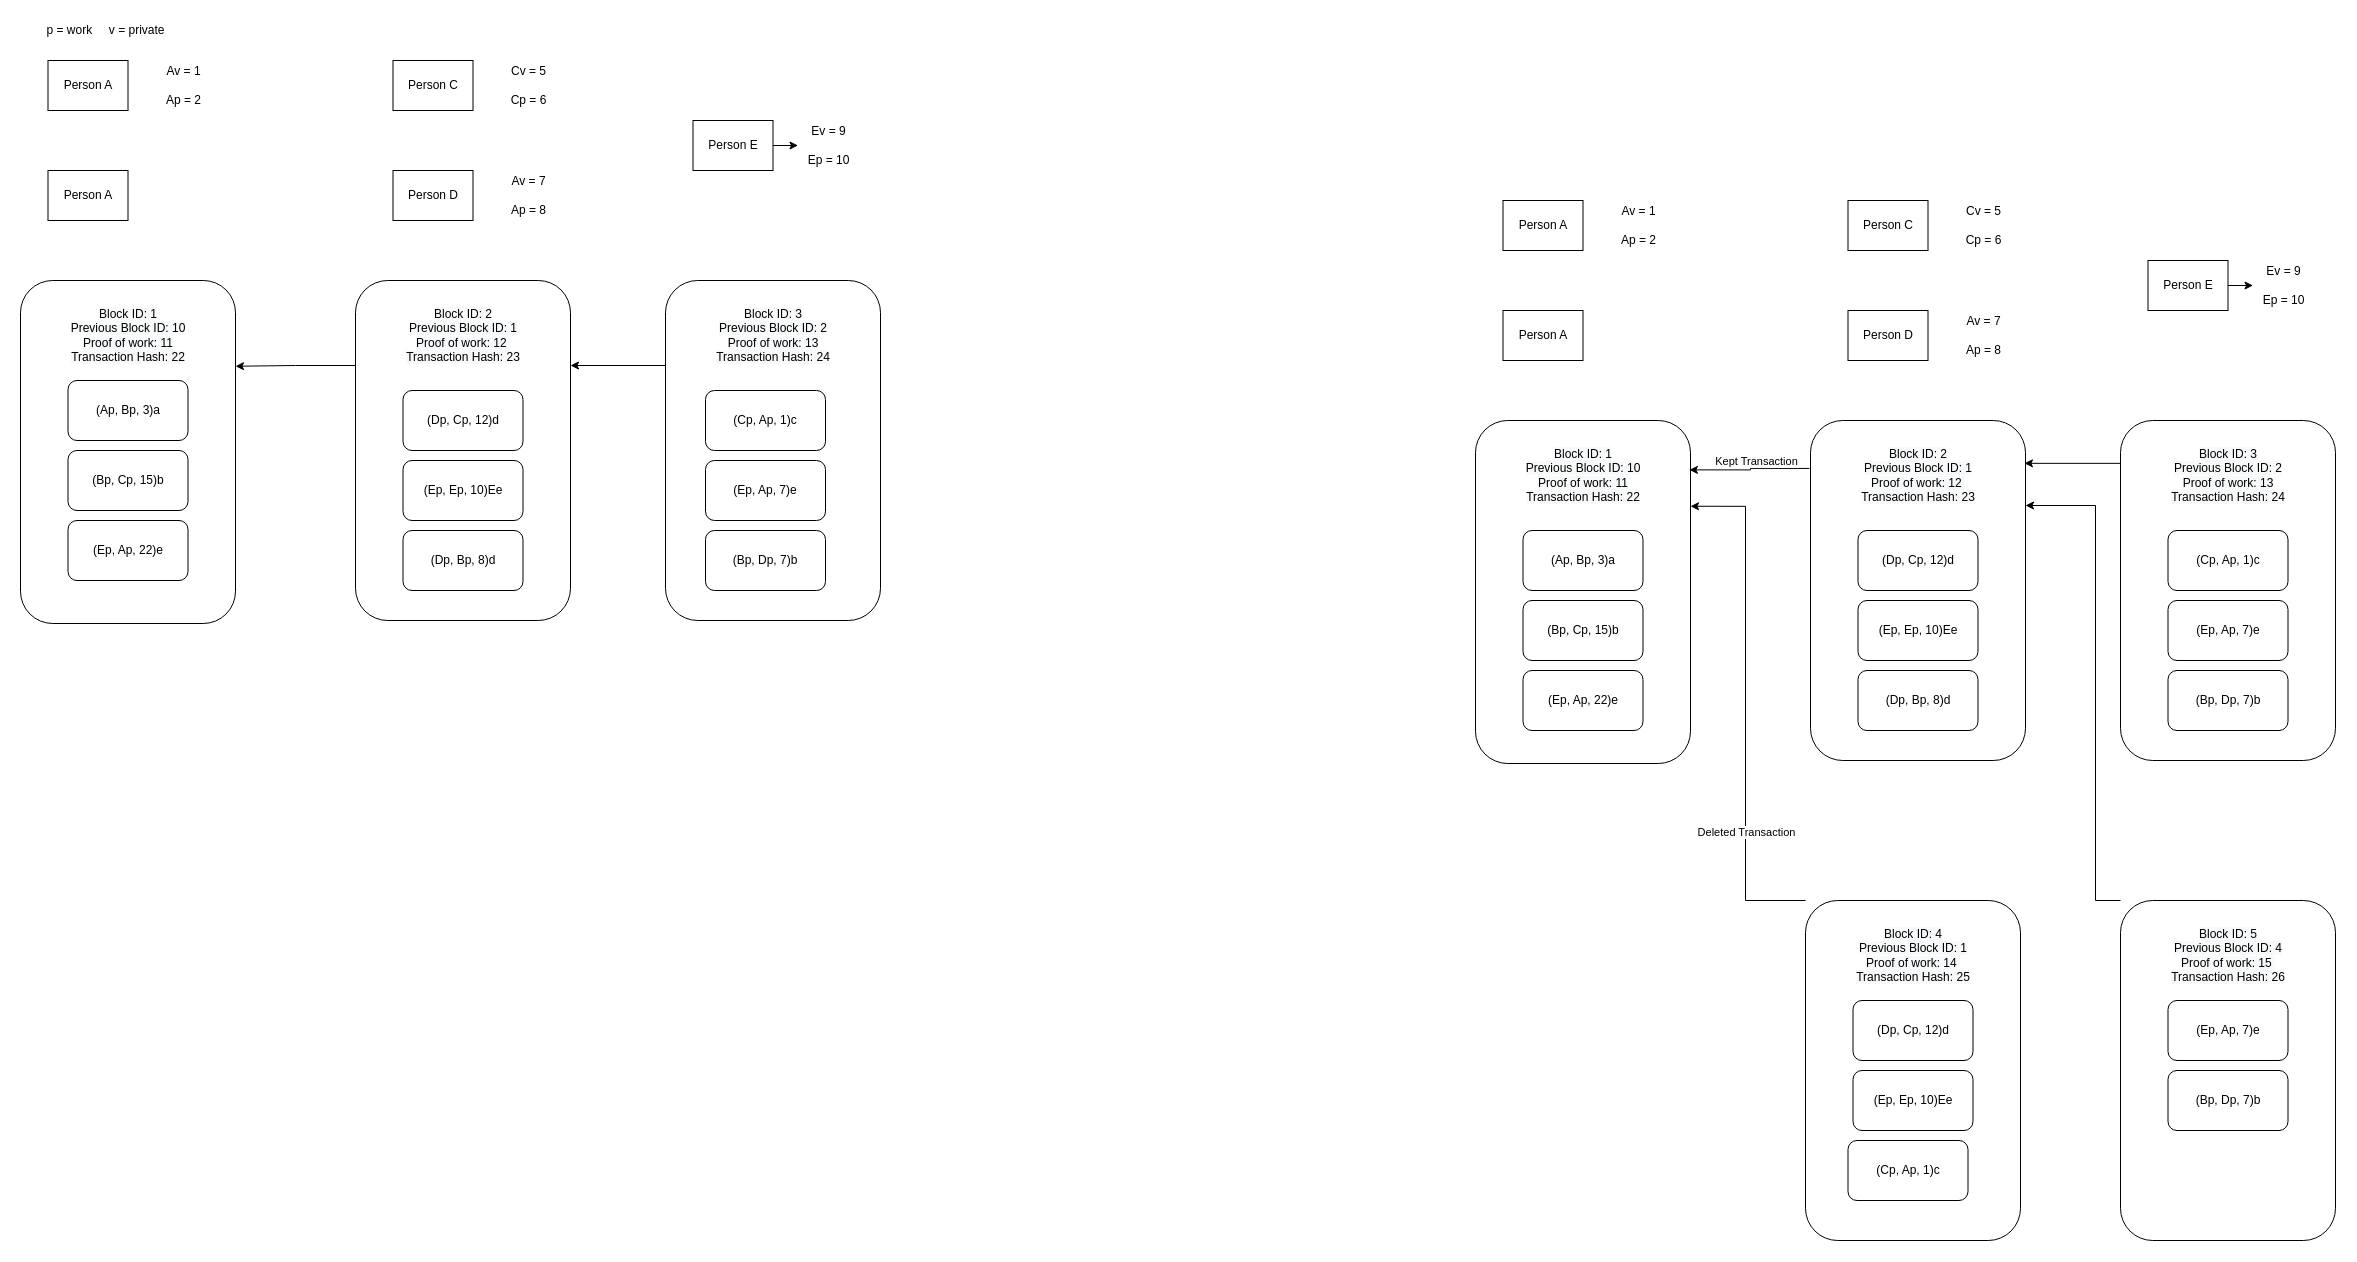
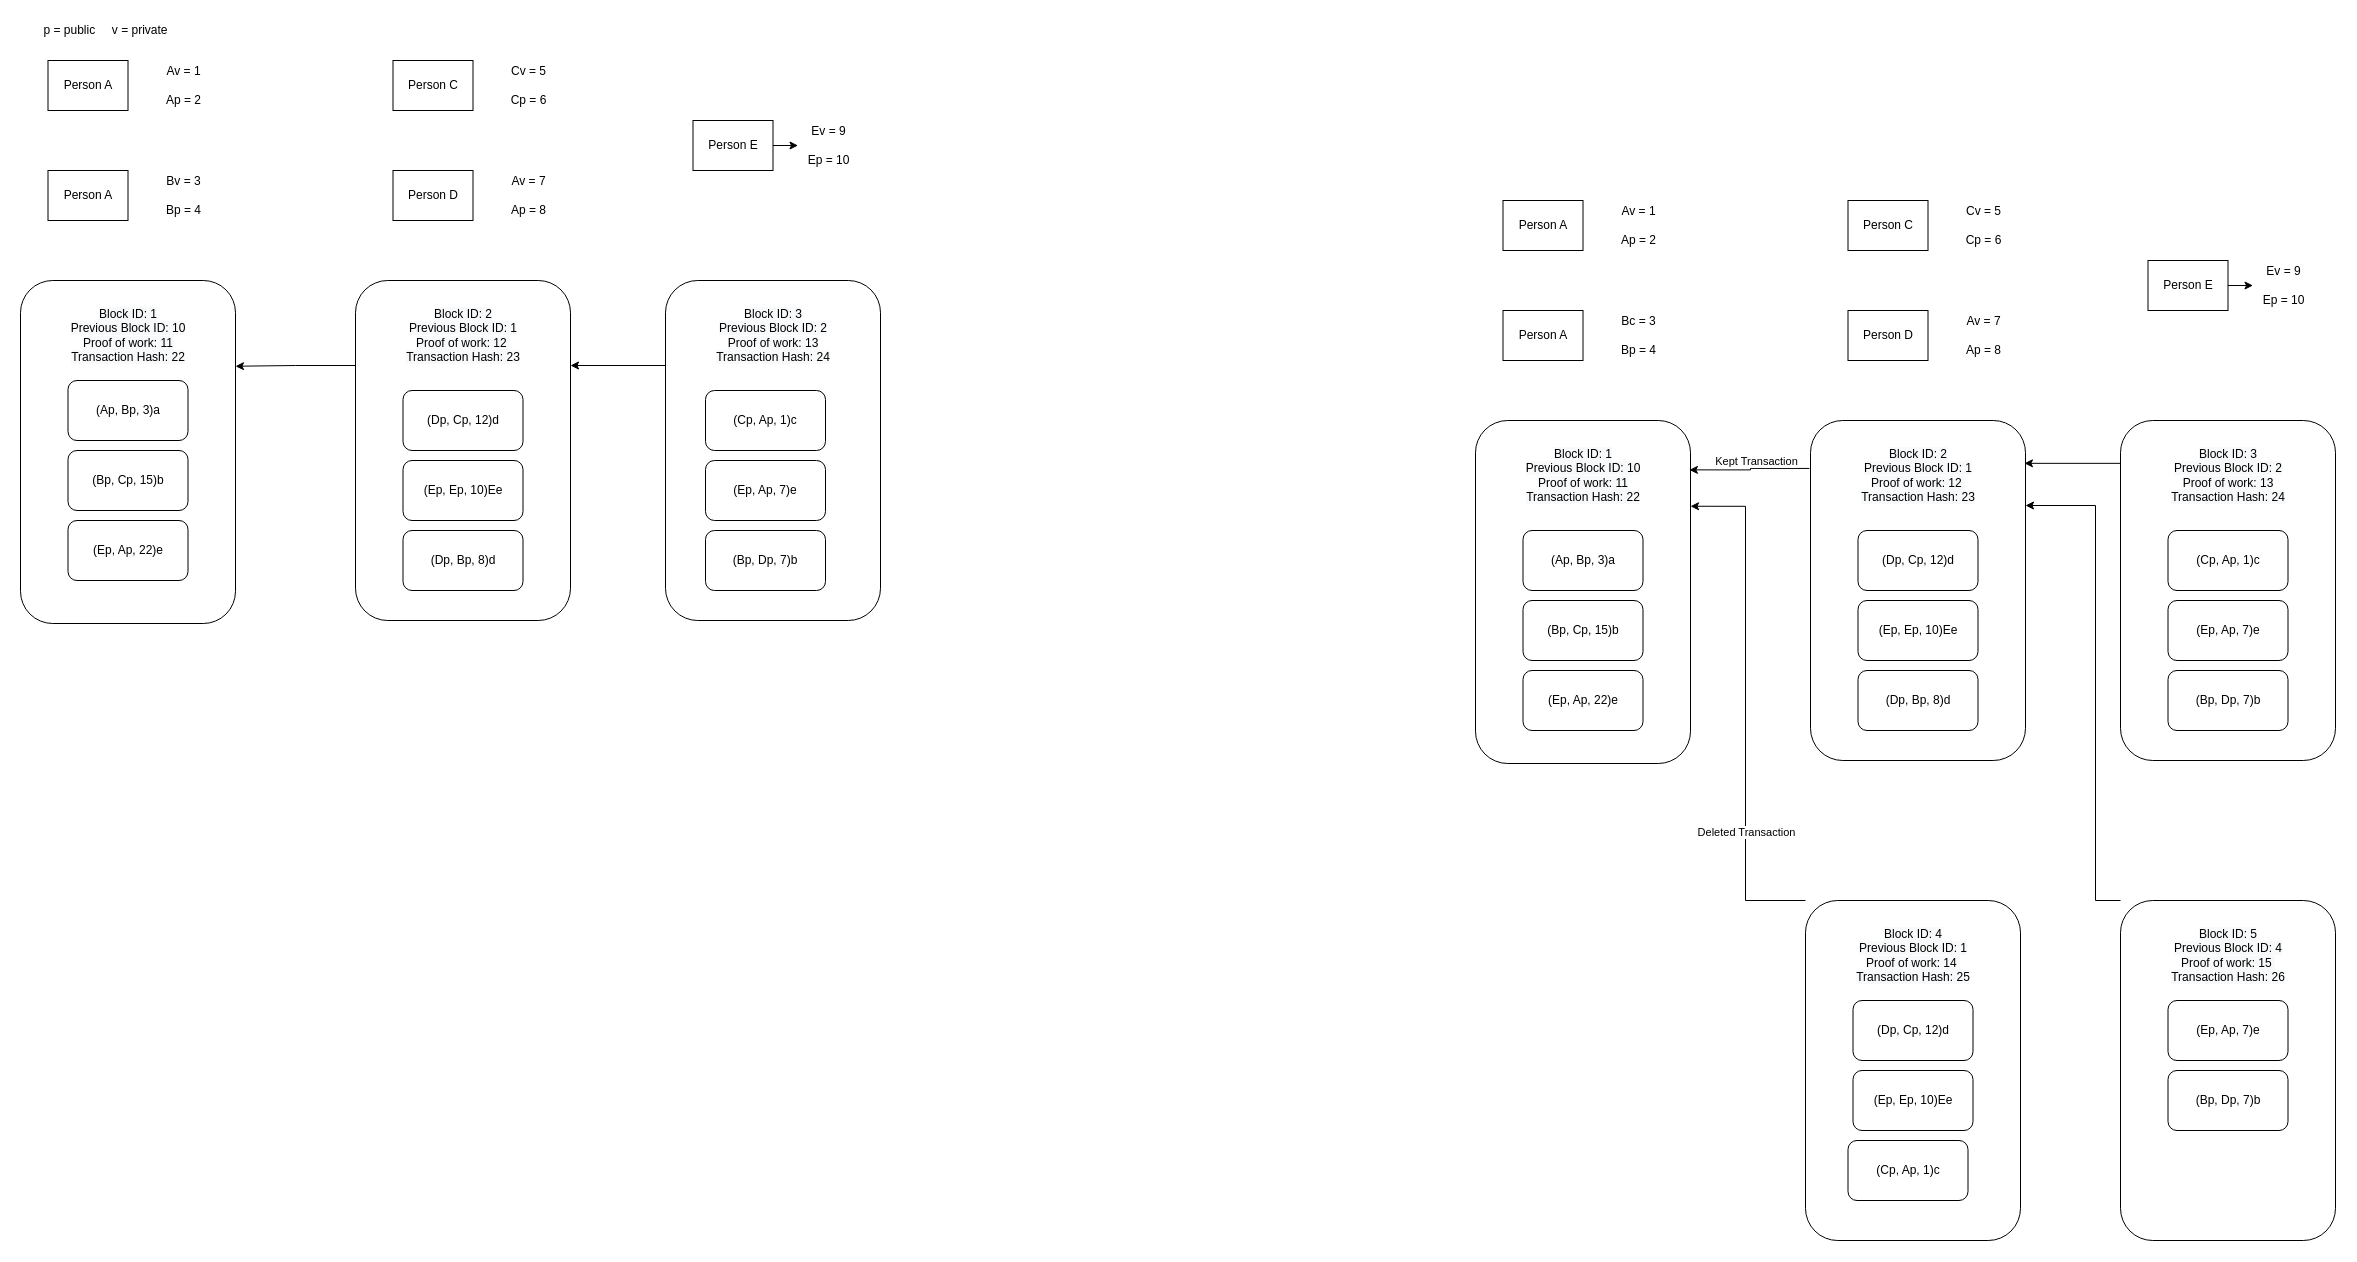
(106, 31) -> (106, 31)
none -> (183, 196)
none -> (1638, 336)
